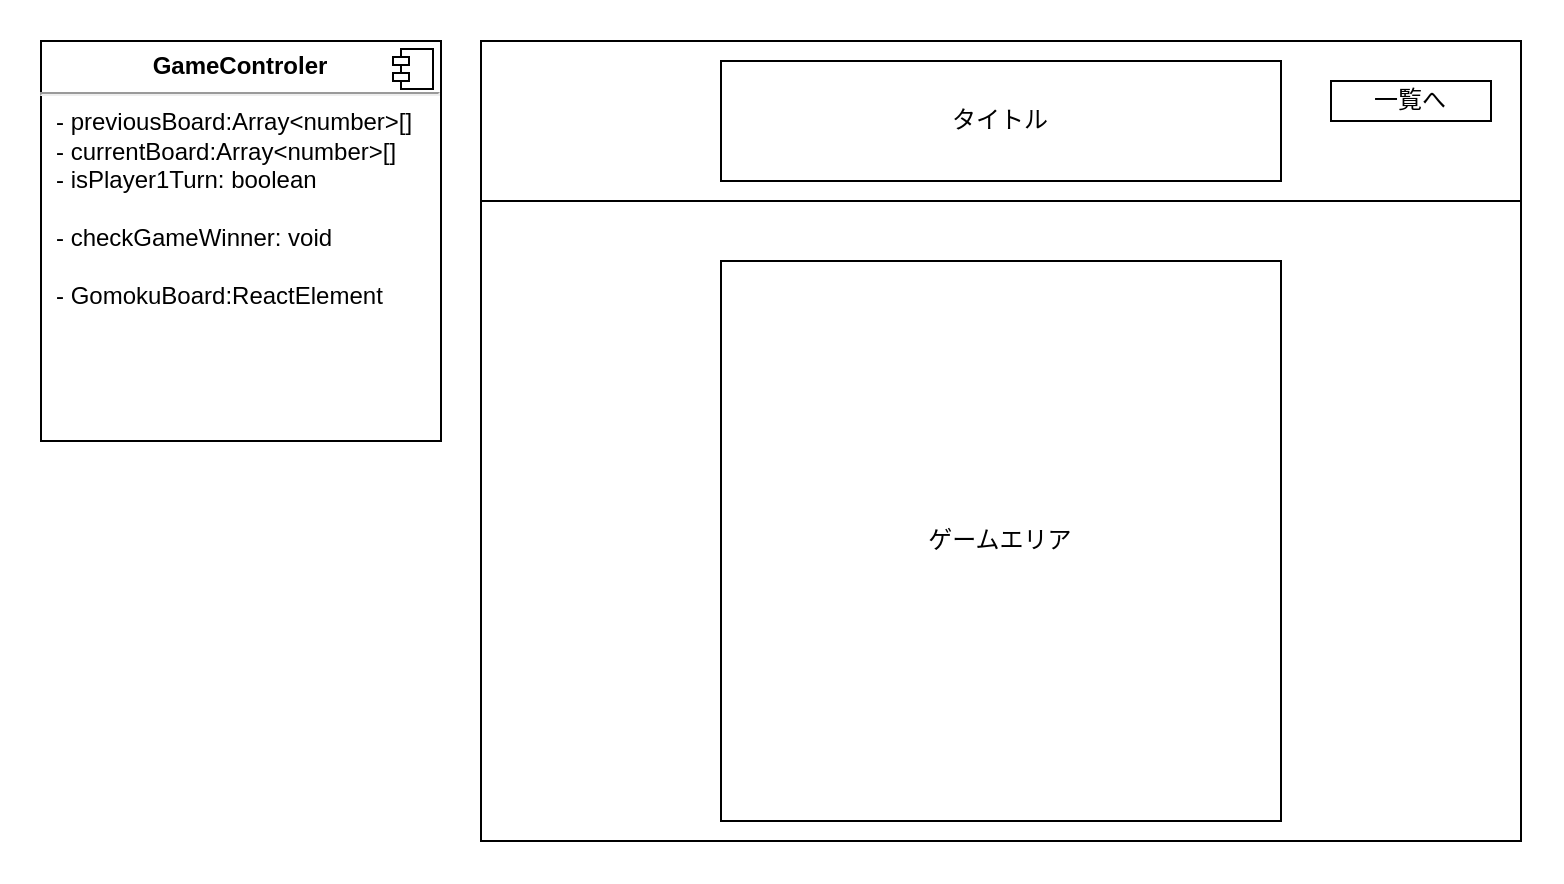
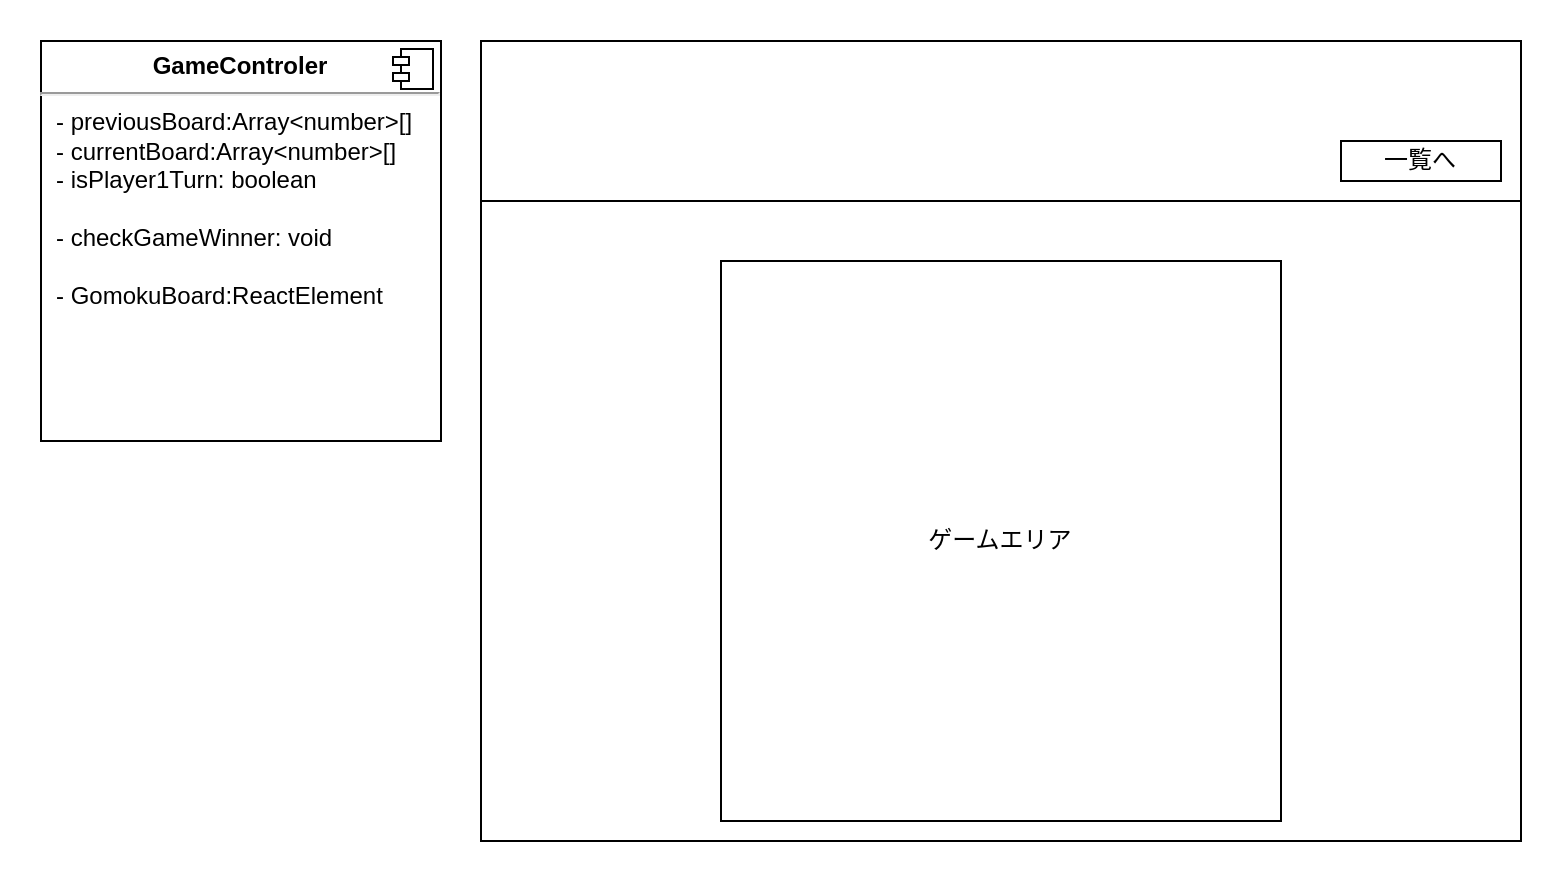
(1411, 101) -> (1421, 161)
(1001, 121) -> none
